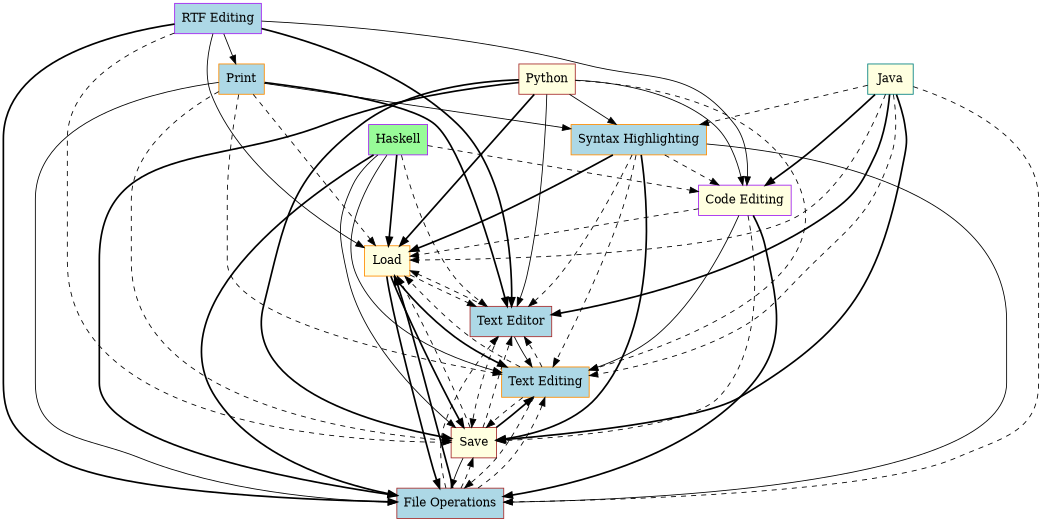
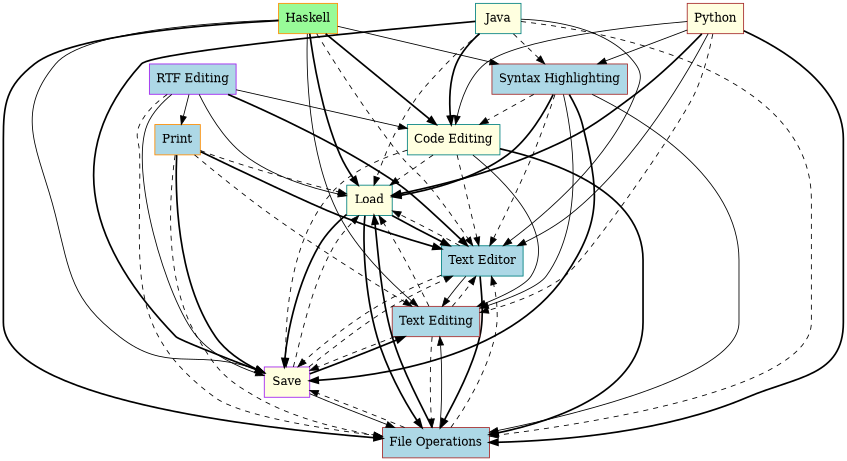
(413, 105) -> (414, 44)
(398, 140) -> (308, 19)
(639, 140) -> (560, 79)
(559, 168) -> (377, 76)
none -> (467, 196)
(745, 200) -> (454, 140)
(280, 242) -> none
(774, 246) -> (624, 119)
(603, 260) -> (568, 226)
(387, 261) -> (369, 200)
(795, 282) -> none
(439, 289) -> (417, 229)
(511, 322) -> (482, 261)
(87, 326) -> (158, 249)
(441, 326) -> none
(166, 344) -> (189, 275)
none -> (476, 351)
(3, 367) -> (157, 332)
(35, 370) -> (221, 371)
(545, 382) -> (436, 322)
(474, 443) -> (287, 382)
(516, 452) -> (442, 386)
